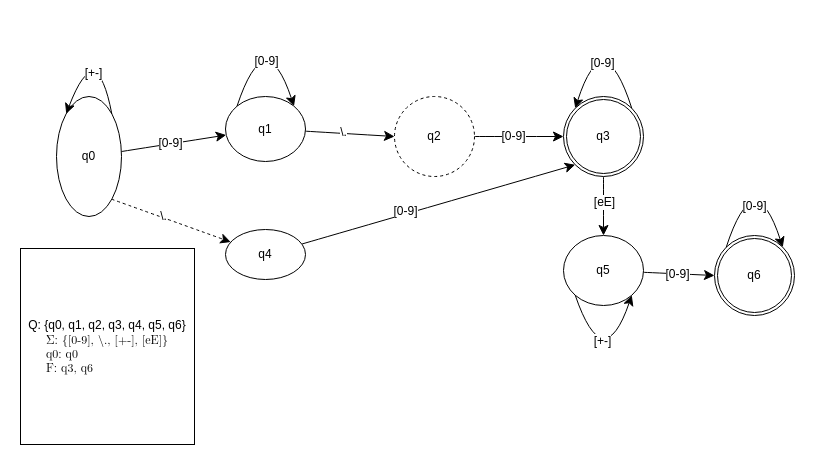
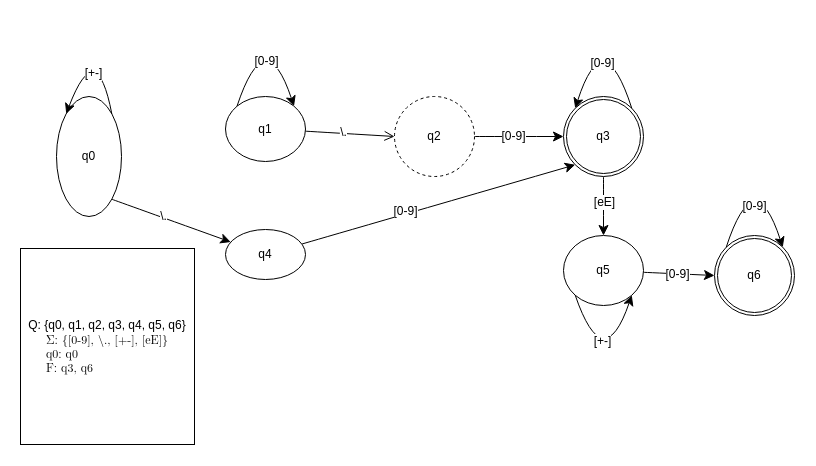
(385, 136) -> (387, 136)
(171, 144) -> none
(166, 219) -> (166, 219)
